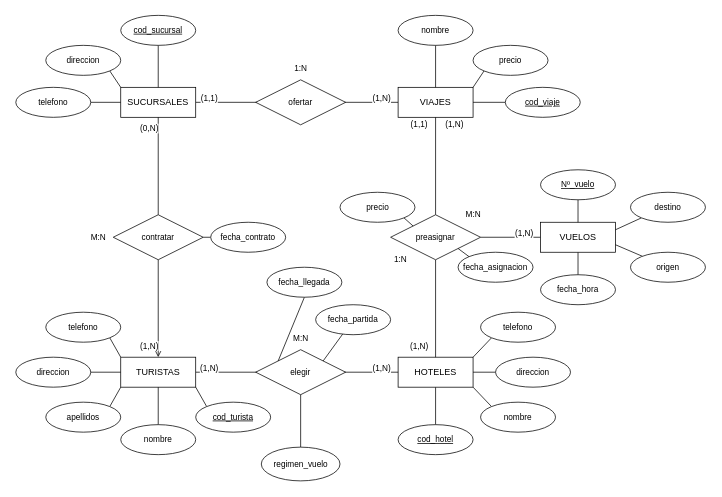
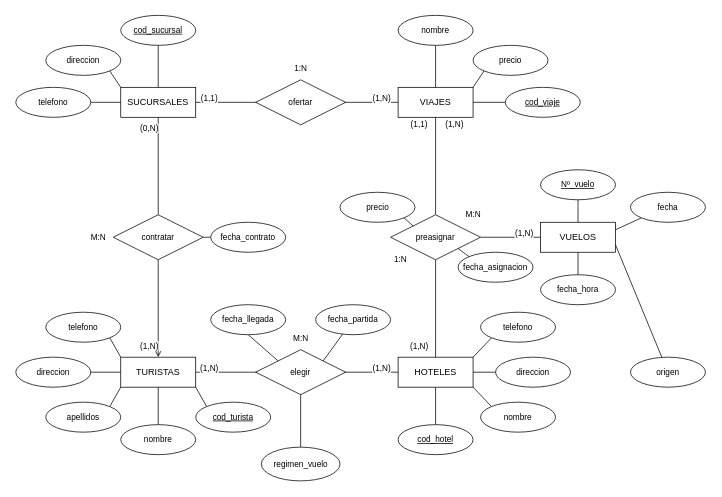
(668, 207) -> (668, 207)
(668, 267) -> (668, 372)
(304, 282) -> (248, 320)
